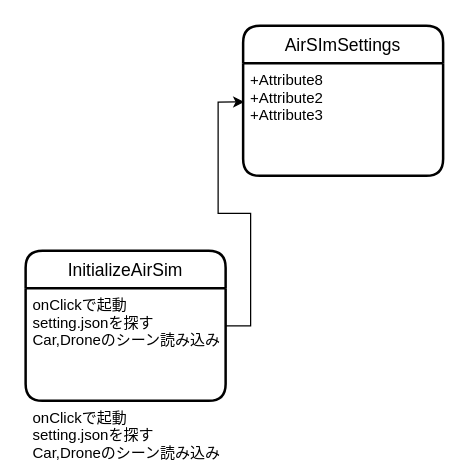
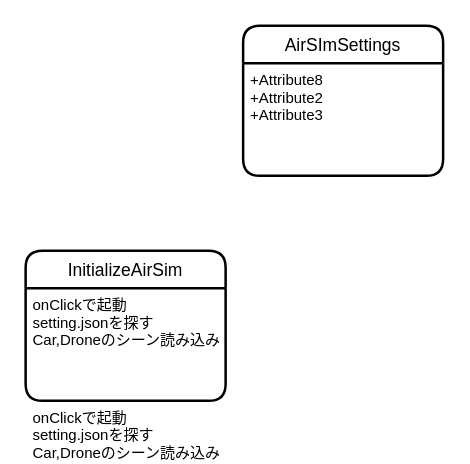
(238, 213) -> none
